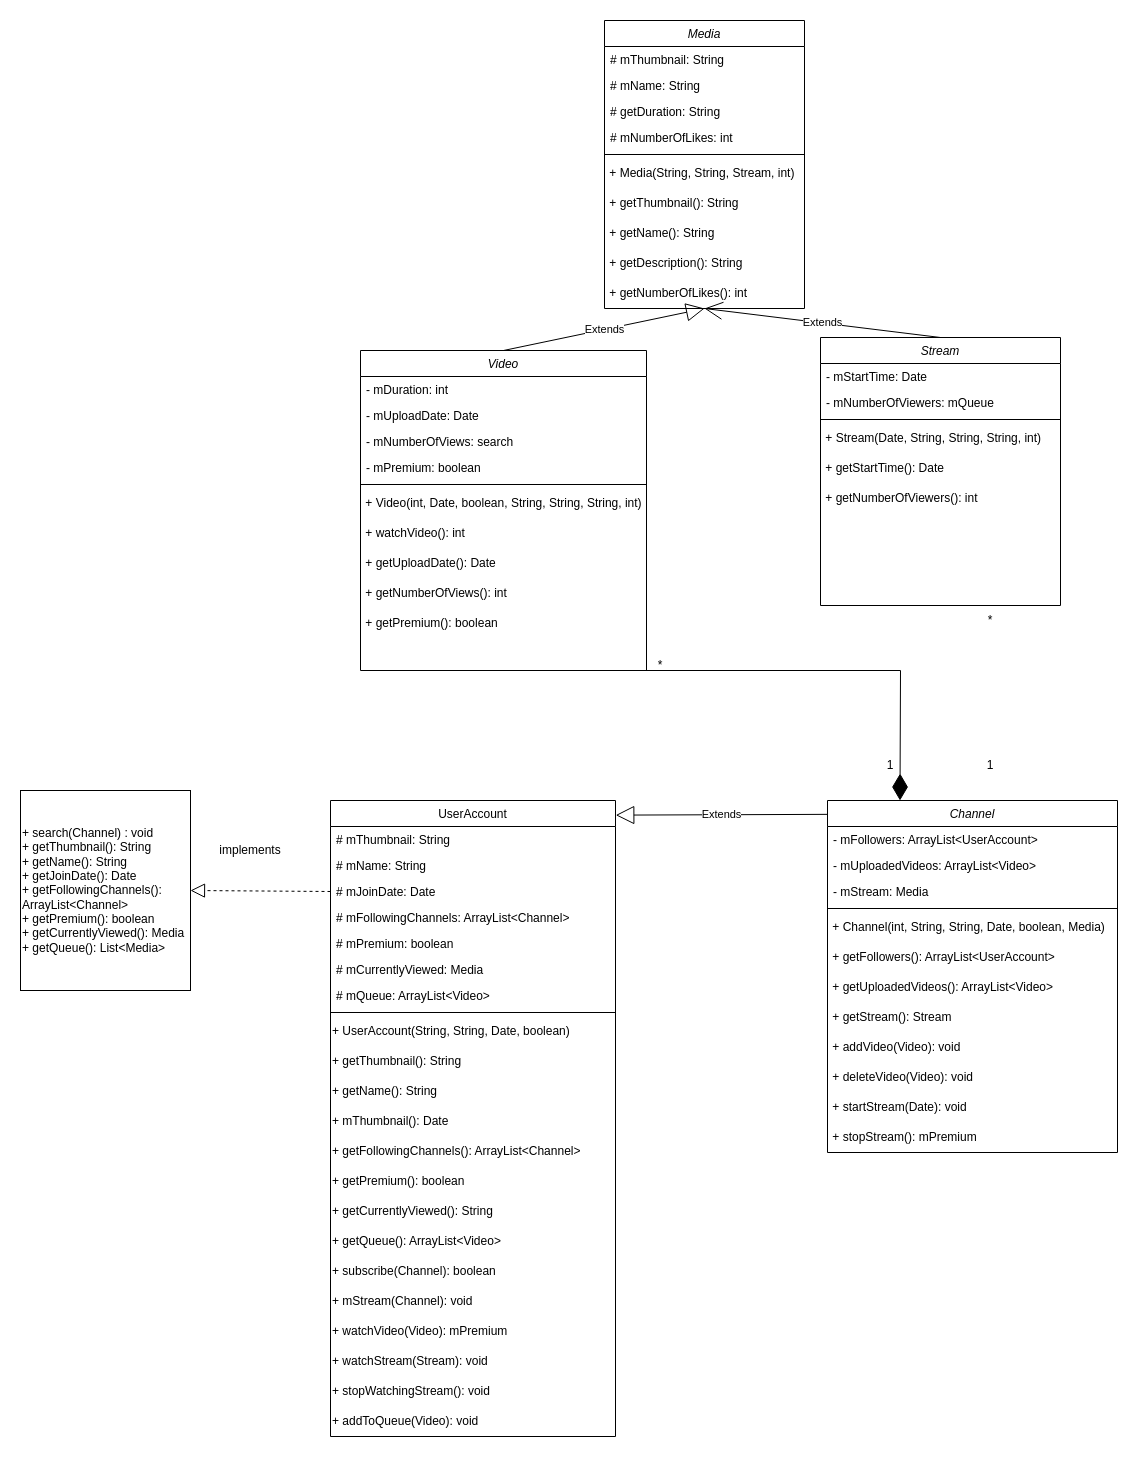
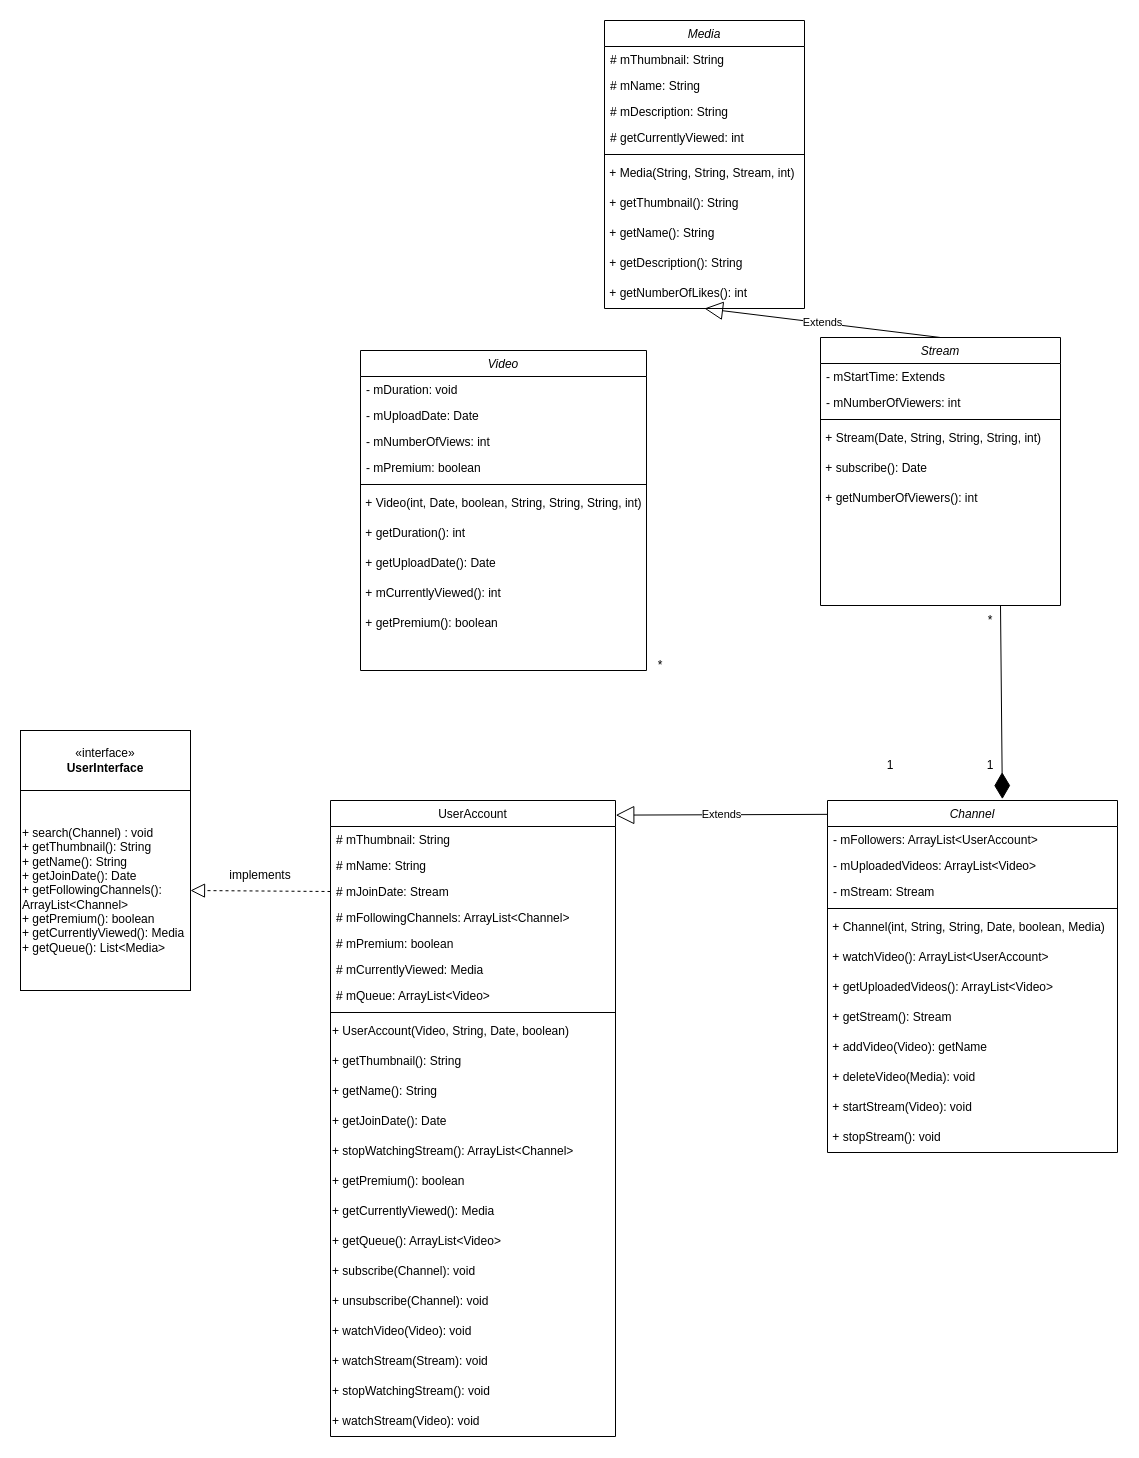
(673, 112) -> (675, 112)
(673, 138) -> (685, 138)
(719, 310) -> (723, 311)
(595, 331) -> none
(880, 377) -> (890, 377)
(412, 390) -> (415, 390)
(907, 403) -> (895, 403)
(440, 442) -> (429, 442)
(890, 469) -> (880, 469)
(419, 534) -> (422, 534)
(439, 594) -> (437, 594)
(826, 671) -> none
none -> (1001, 690)
none -> (106, 761)
(251, 851) -> (261, 876)
(387, 892) -> (394, 892)
(881, 892) -> (885, 892)
(955, 958) -> (949, 958)
(465, 1032) -> (461, 1032)
(897, 1048) -> (909, 1048)
(906, 1078) -> (906, 1078)
(907, 1108) -> (909, 1108)
(392, 1122) -> (397, 1122)
(904, 1138) -> (890, 1138)
(466, 1152) -> (464, 1152)
(424, 1212) -> (421, 1212)
(421, 1272) -> (411, 1272)
(405, 1302) -> (417, 1302)
(421, 1332) -> (407, 1332)
(409, 1422) -> (412, 1422)
